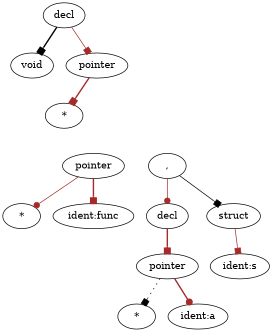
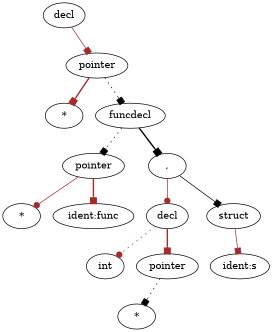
(32, 66) -> none
none -> (130, 116)
none -> (105, 266)
(198, 317) -> none
